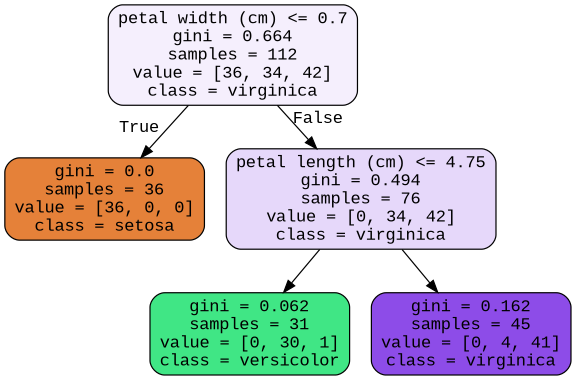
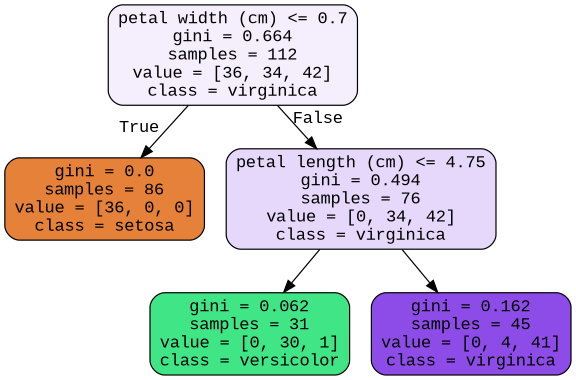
(105, 199) -> (105, 199)
